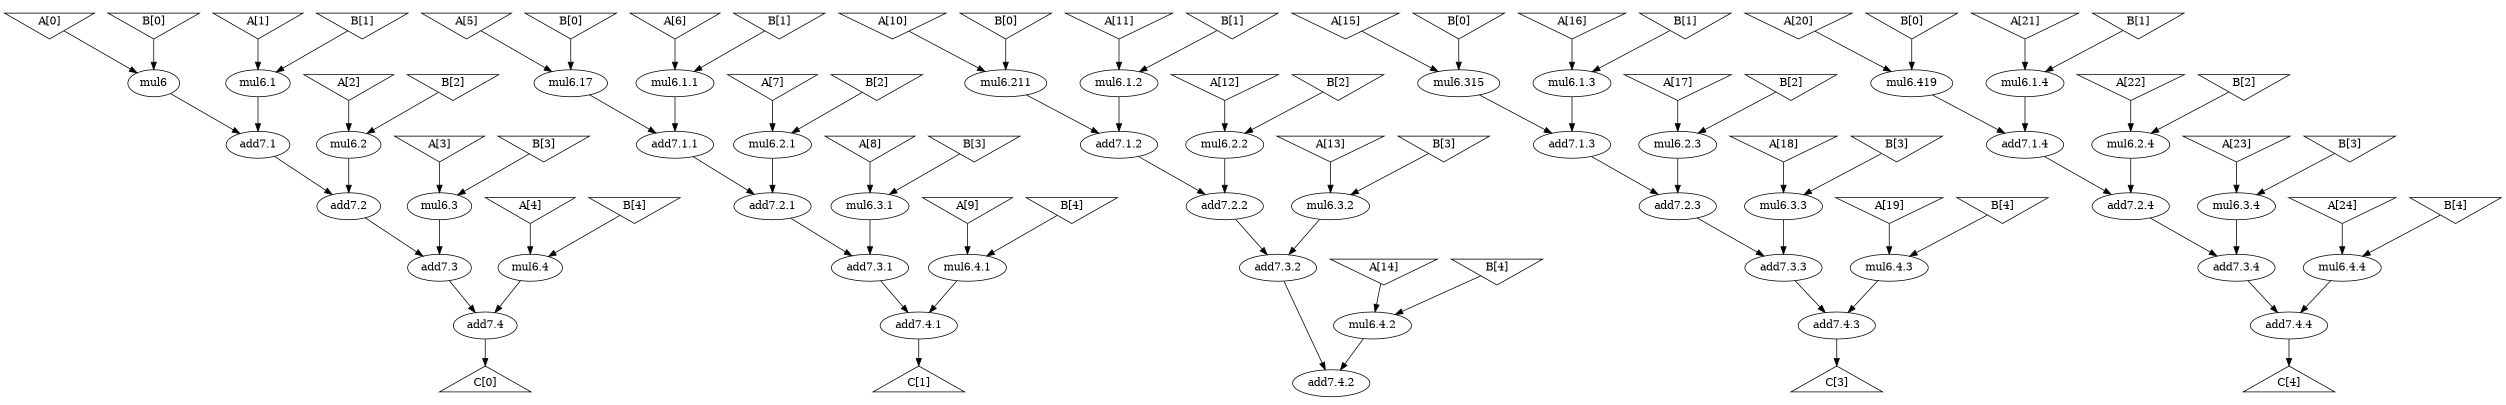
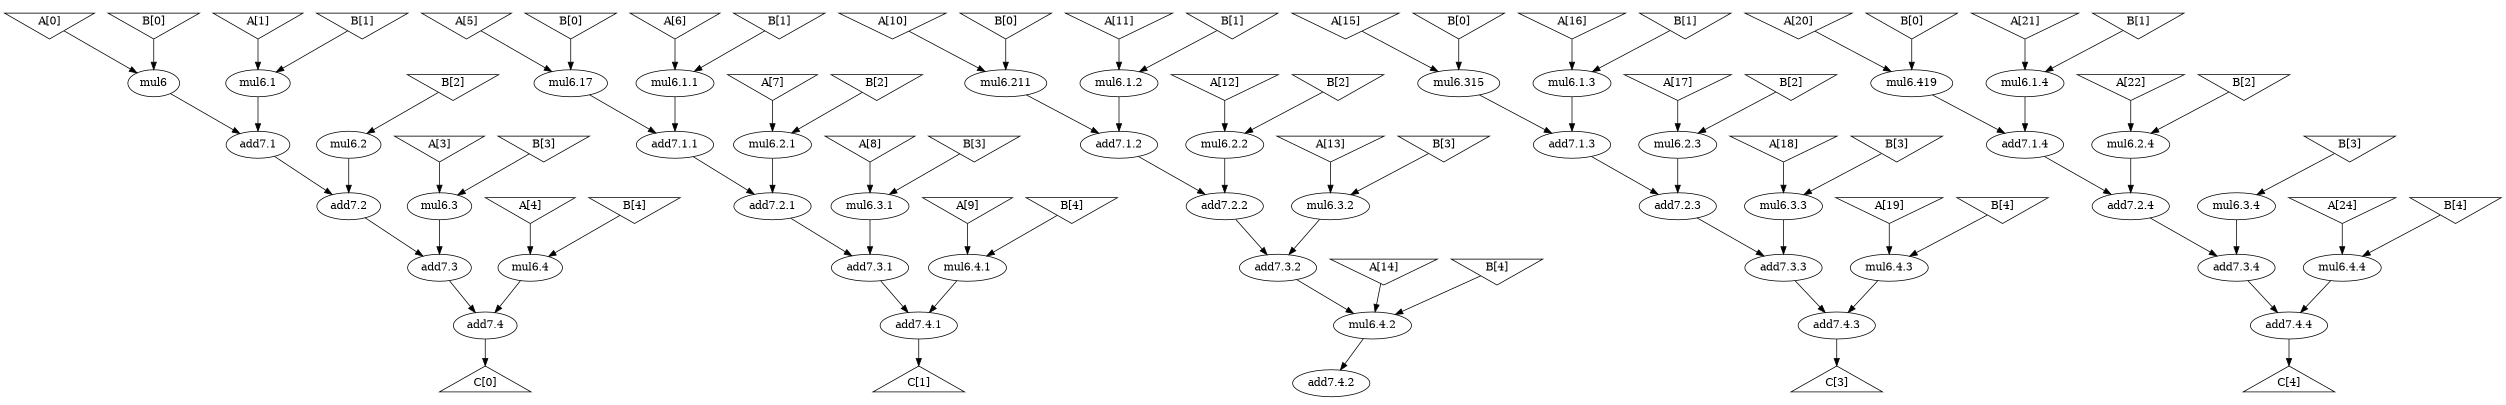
(349, 83) -> none
(2236, 145) -> none
(1303, 322) -> (1322, 295)
